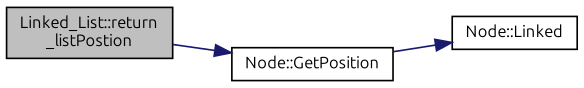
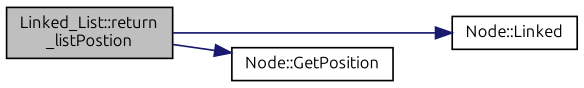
(414, 48) -> (304, 33)
